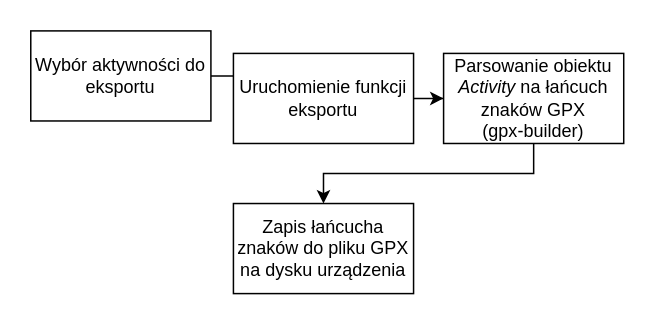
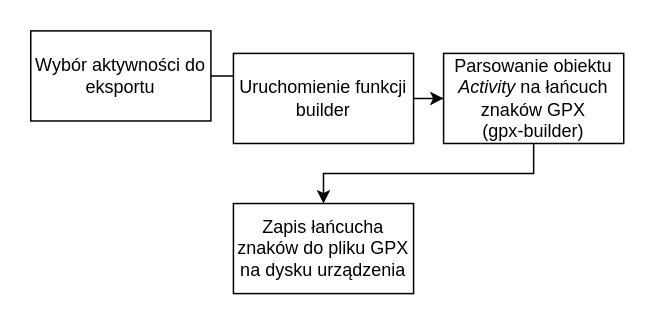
(323, 98) -> (323, 98)
